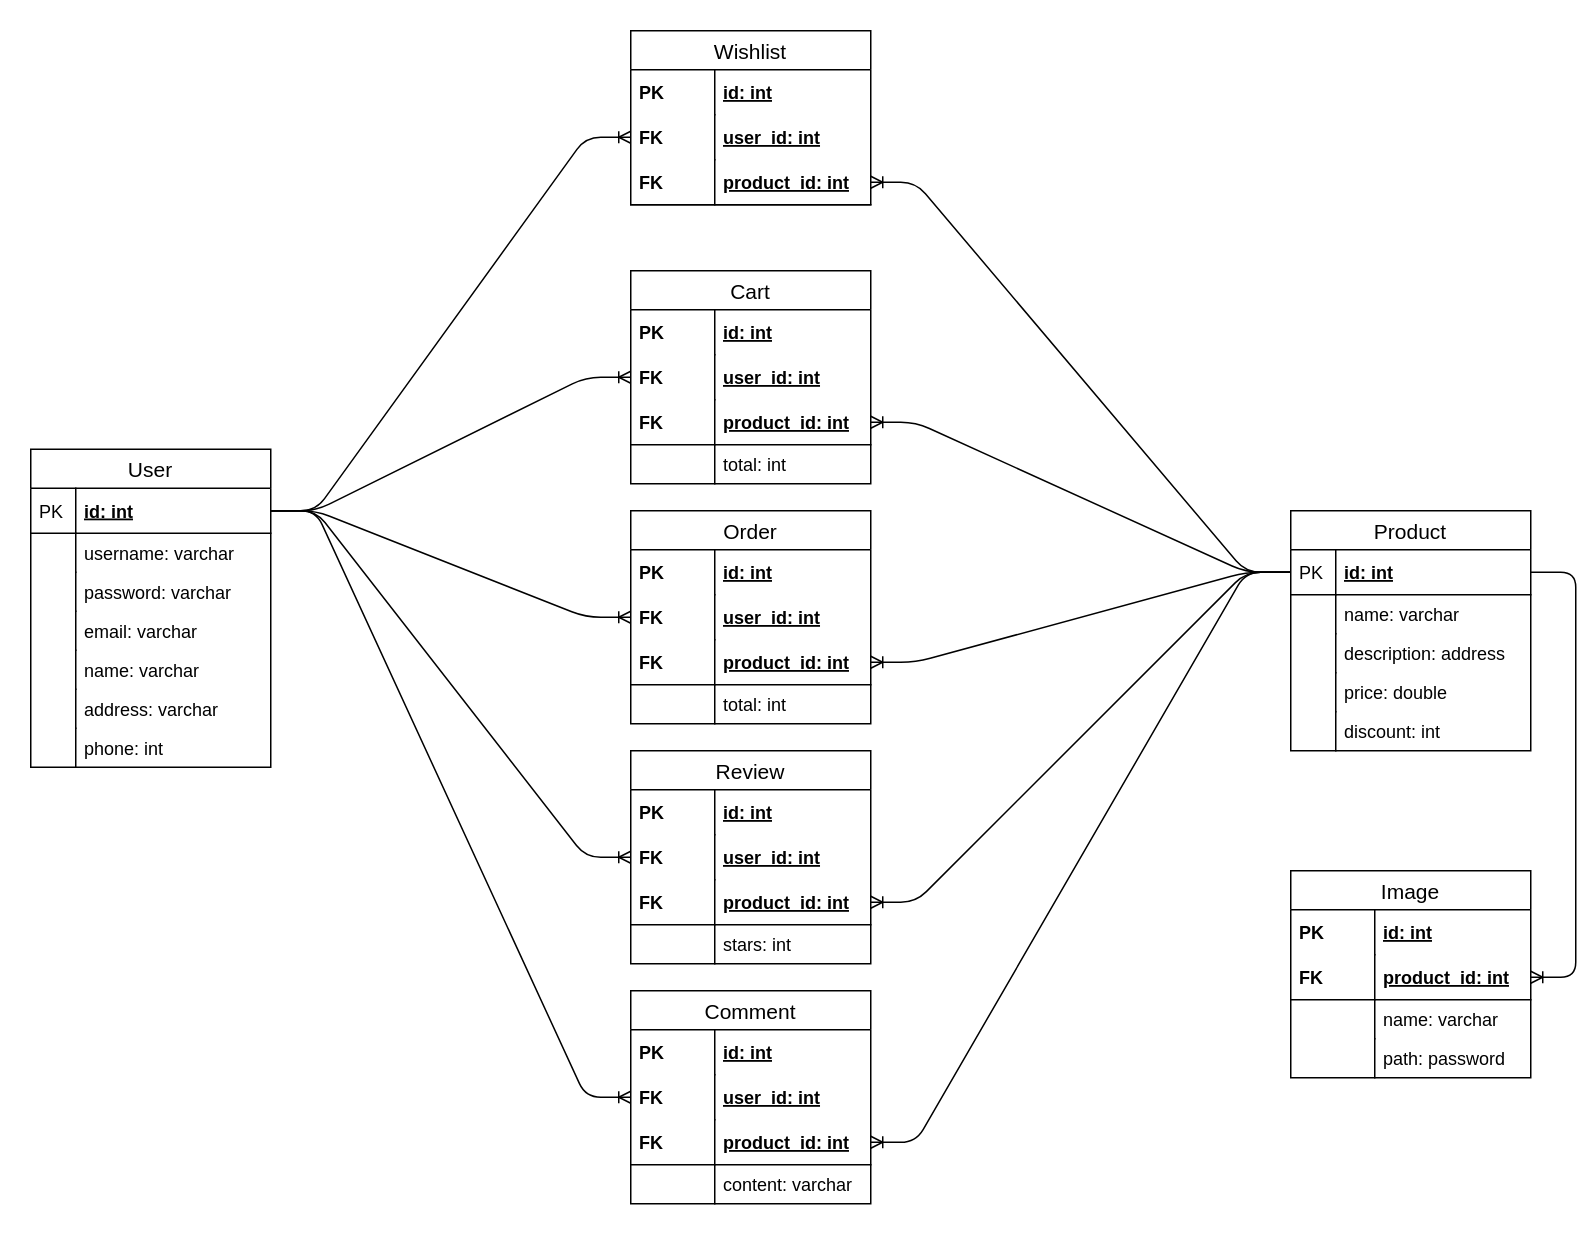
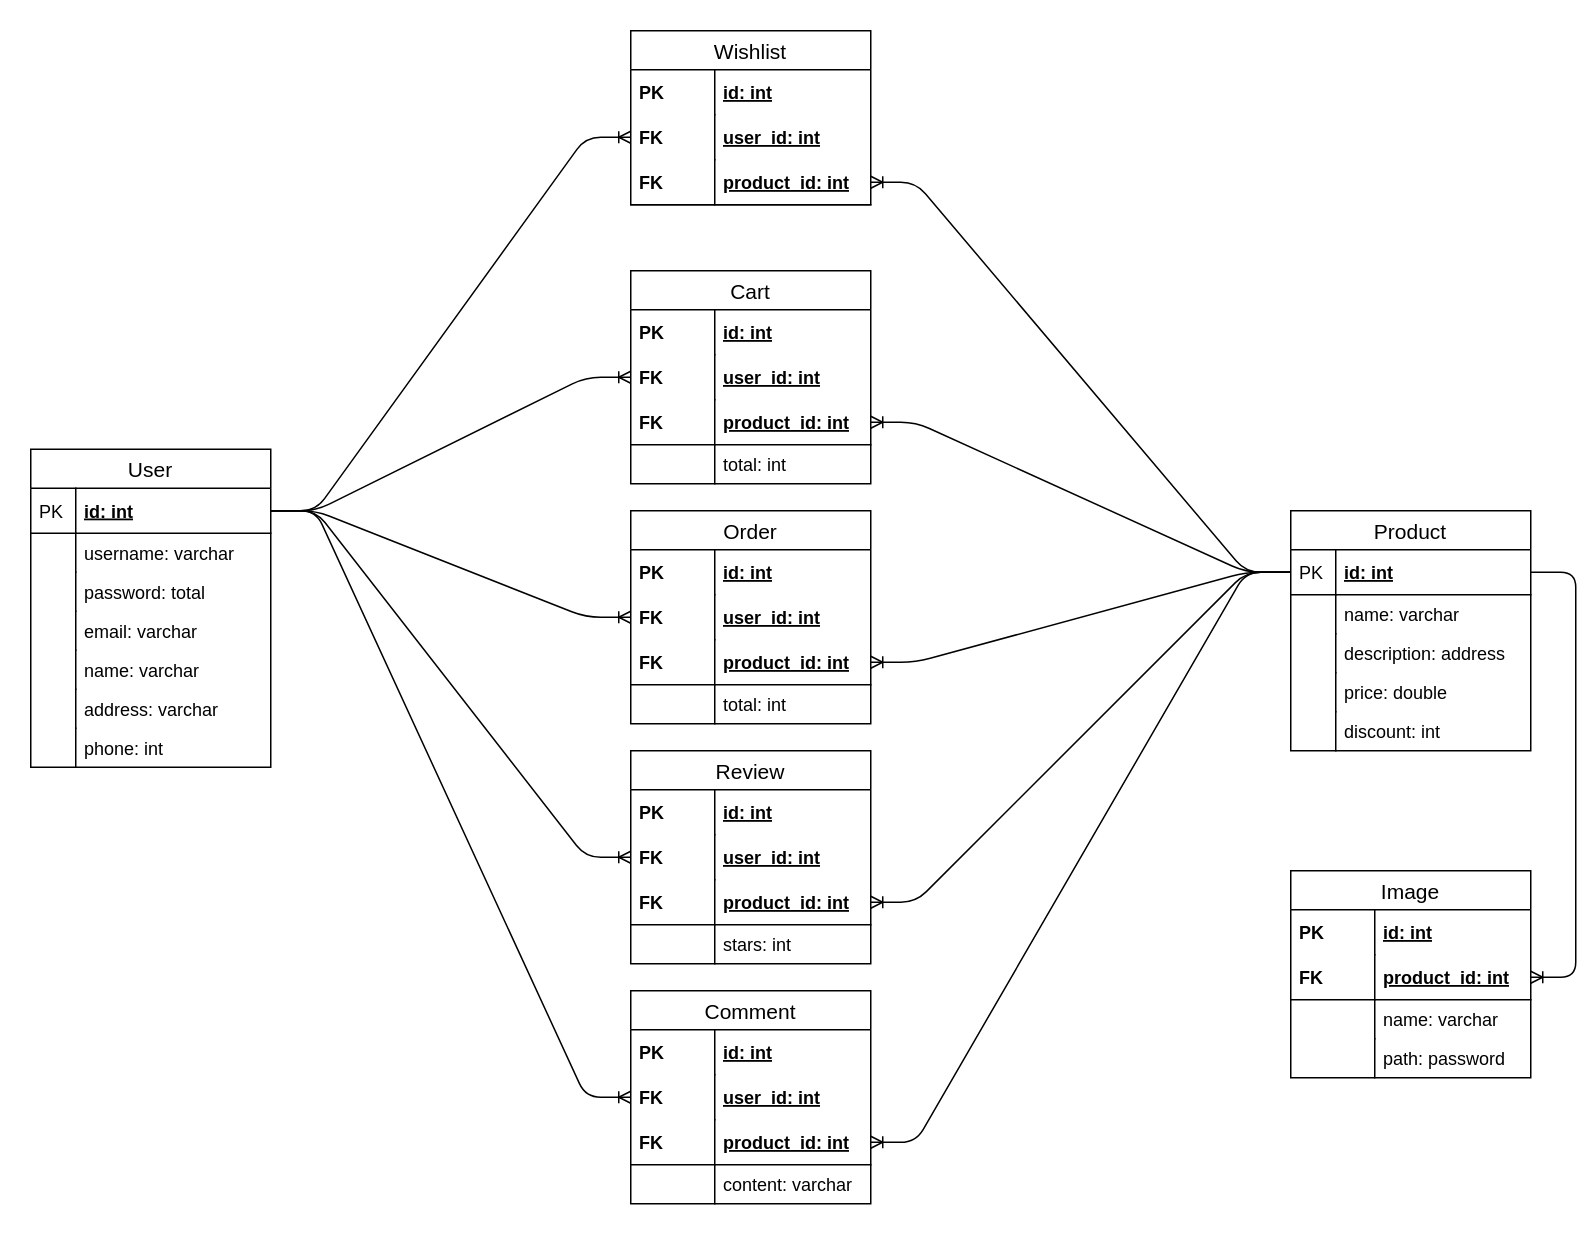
(165, 593) -> (153, 593)
